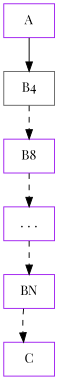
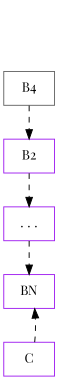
(29, 21) -> none
(29, 156) -> (29, 156)
(23, 321) -> (35, 330)
